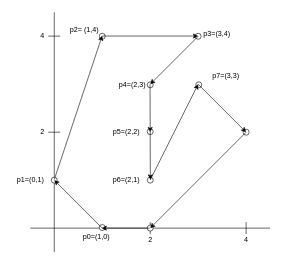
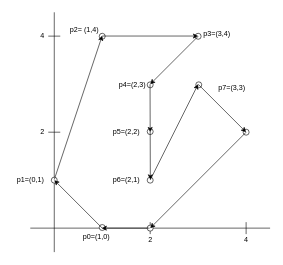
(226, 76) -> (232, 88)
